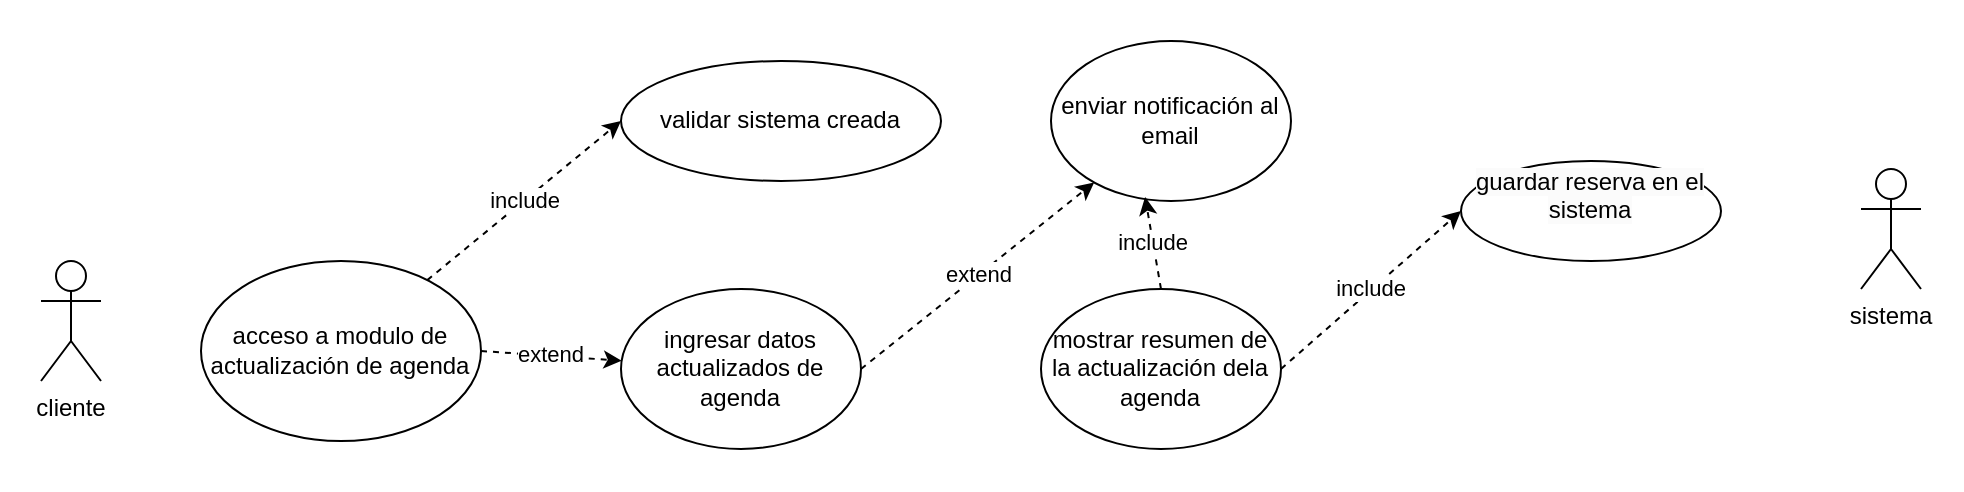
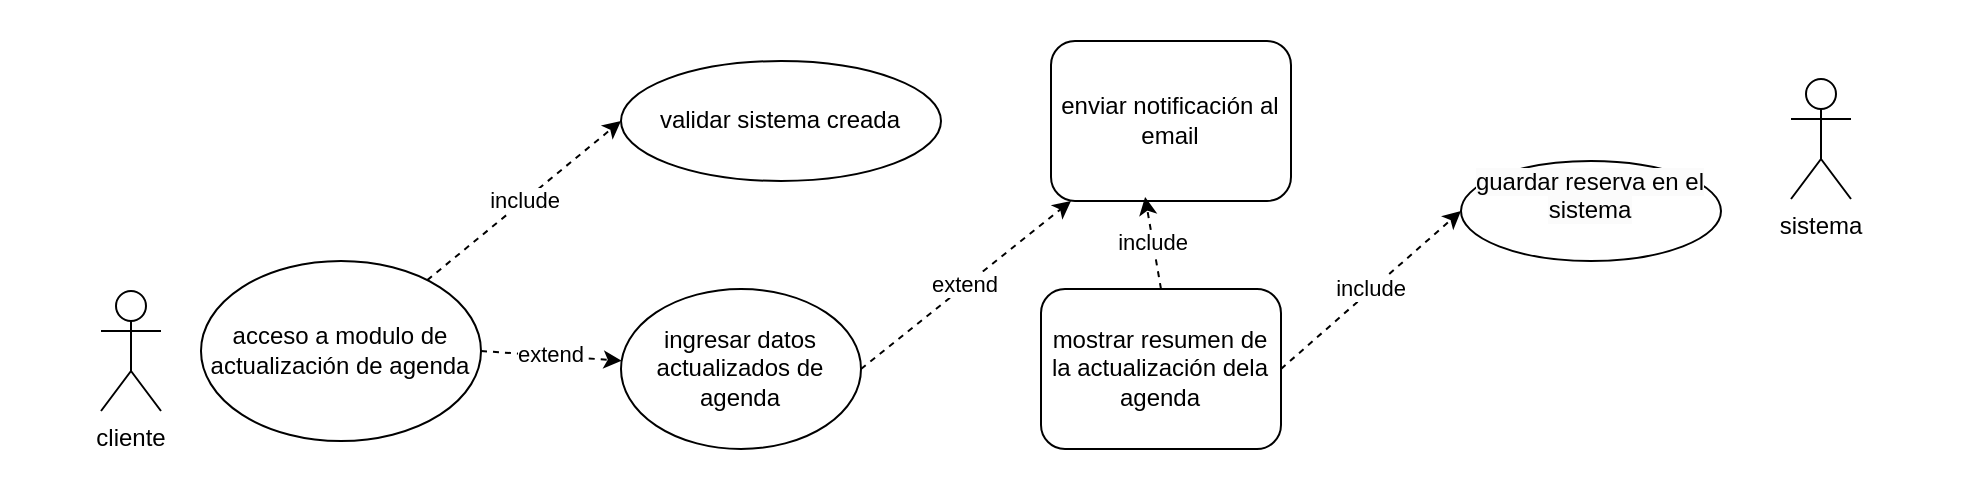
(1171, 121) -> (1171, 121)
(1891, 229) -> (1821, 139)
(71, 321) -> (131, 351)
(1161, 369) -> (1161, 369)
